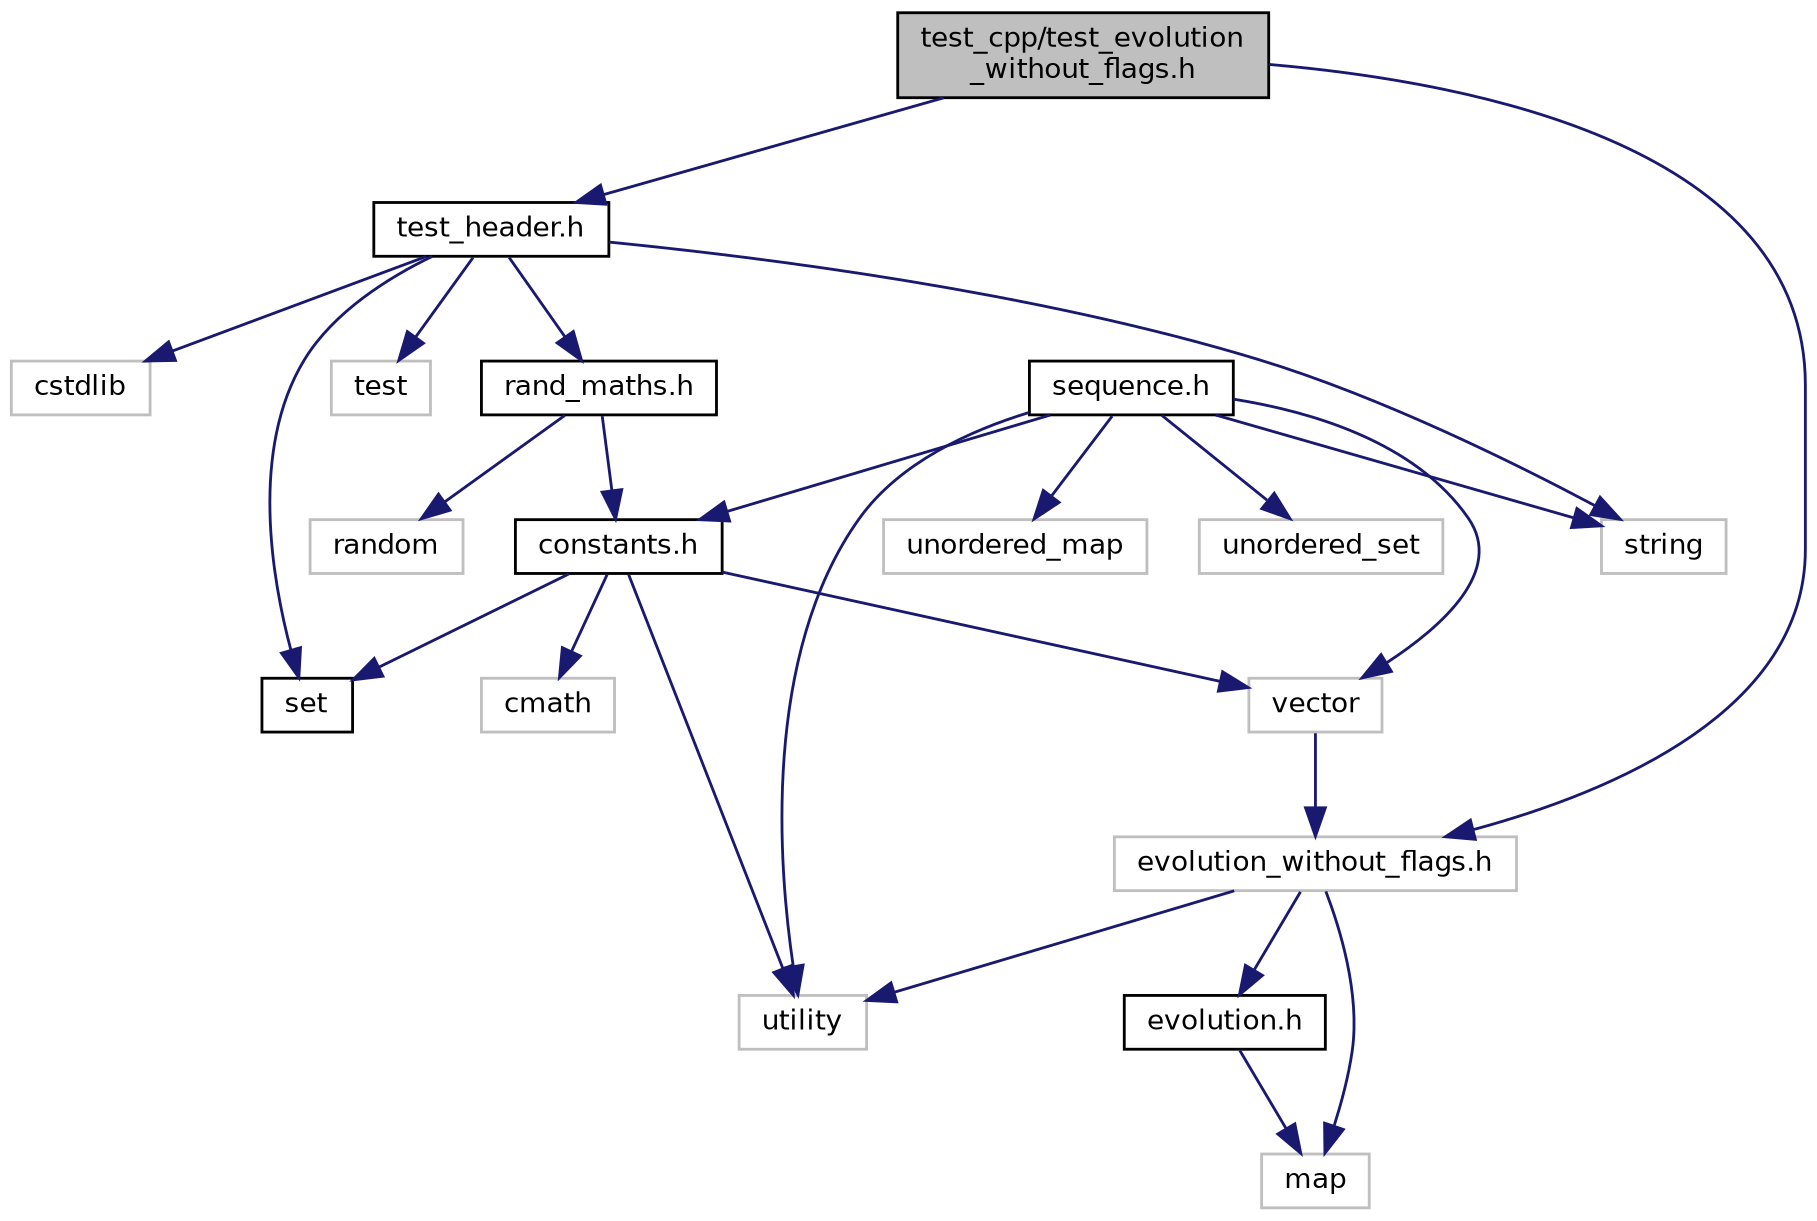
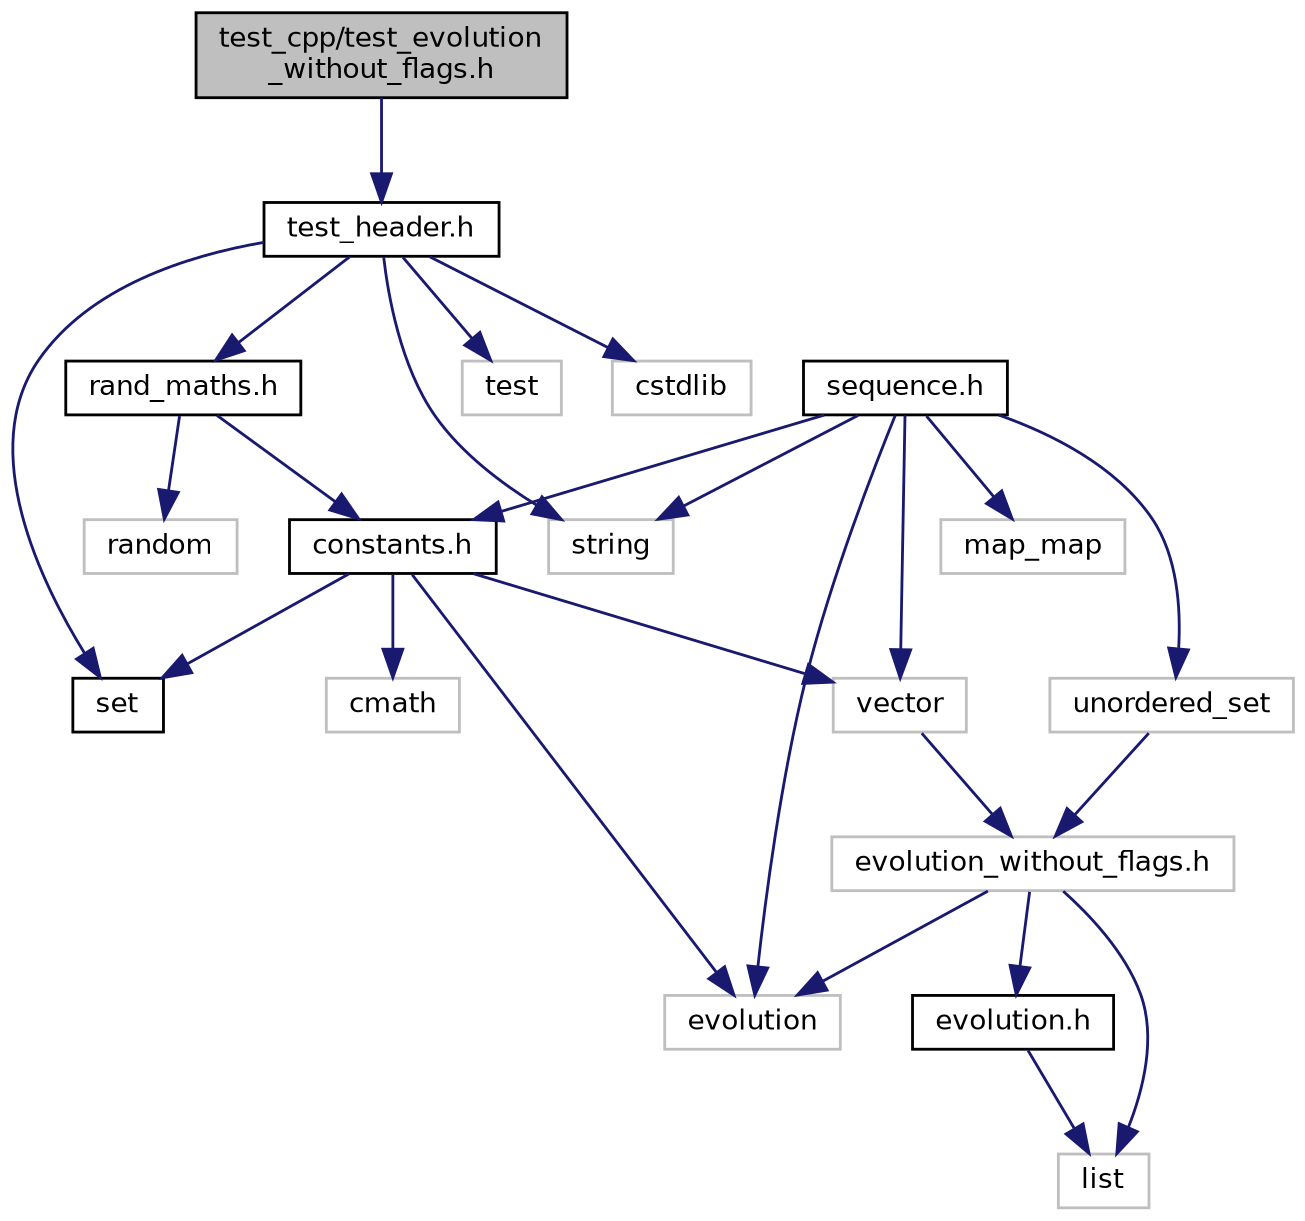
(1801, 359) -> (1112, 774)
(1015, 547) -> (1033, 547)
(803, 1022) -> (753, 1022)
(1315, 1181) -> (1104, 1181)
